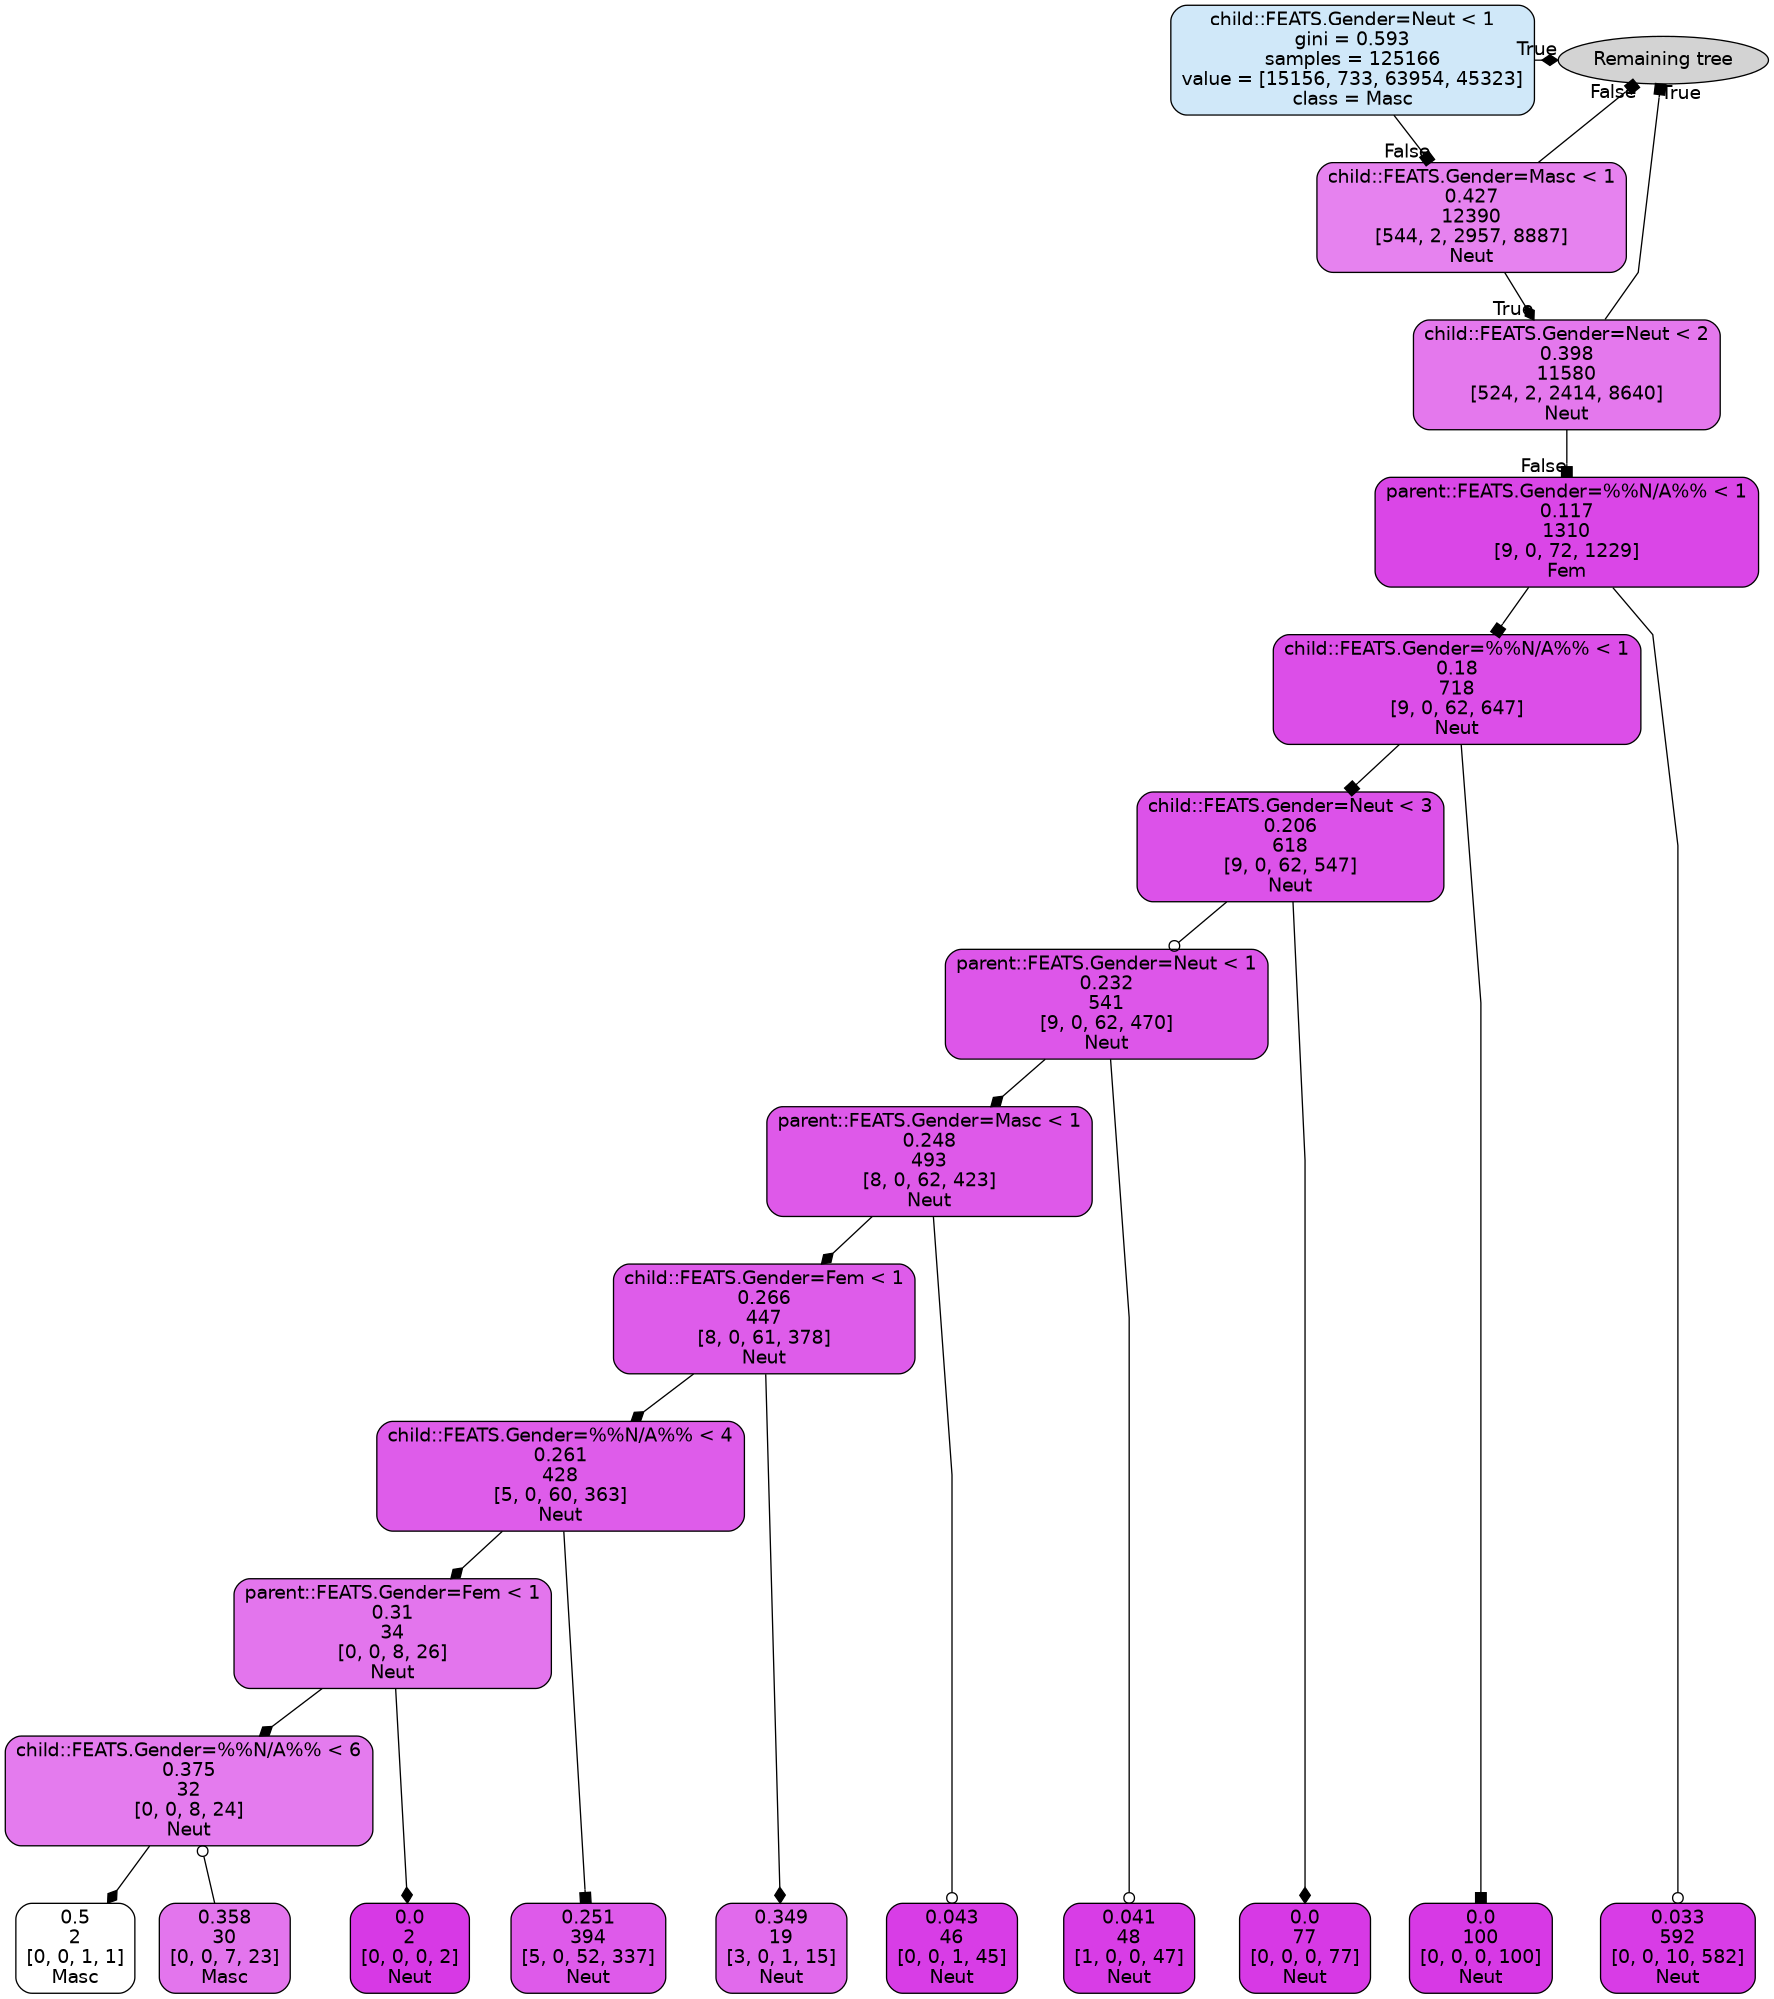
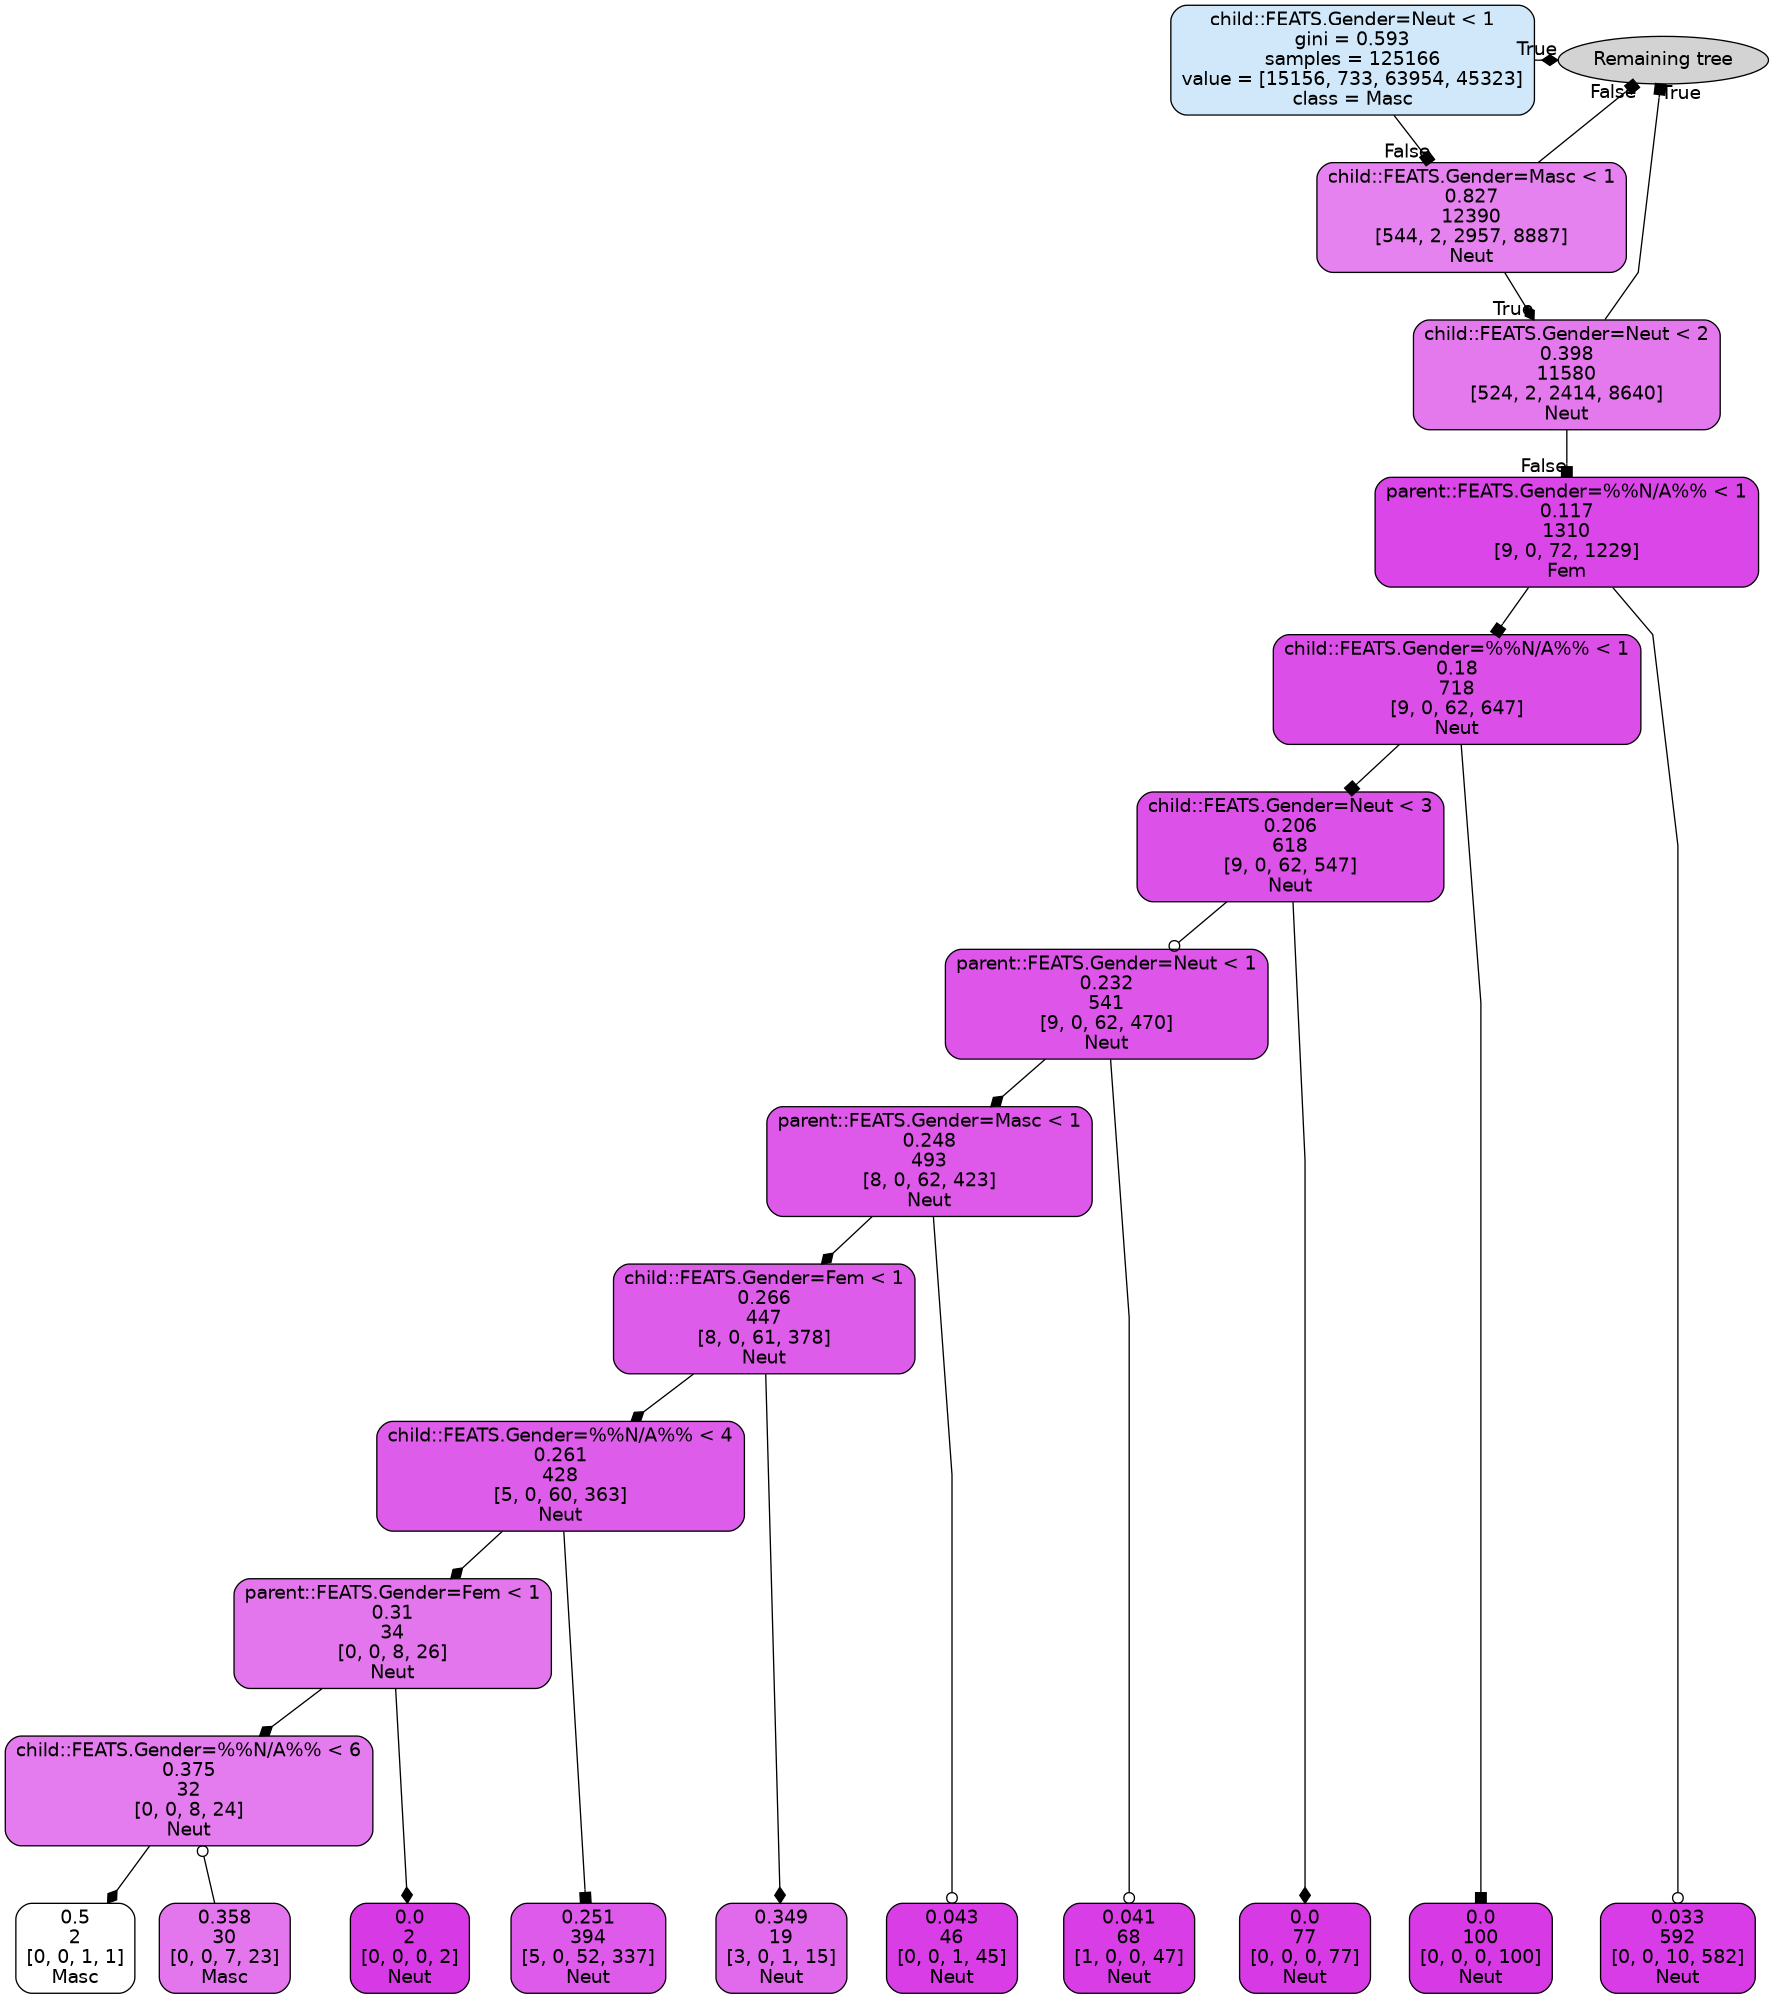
(1472, 197) -> (1472, 197)
(1129, 1938) -> (1129, 1938)
